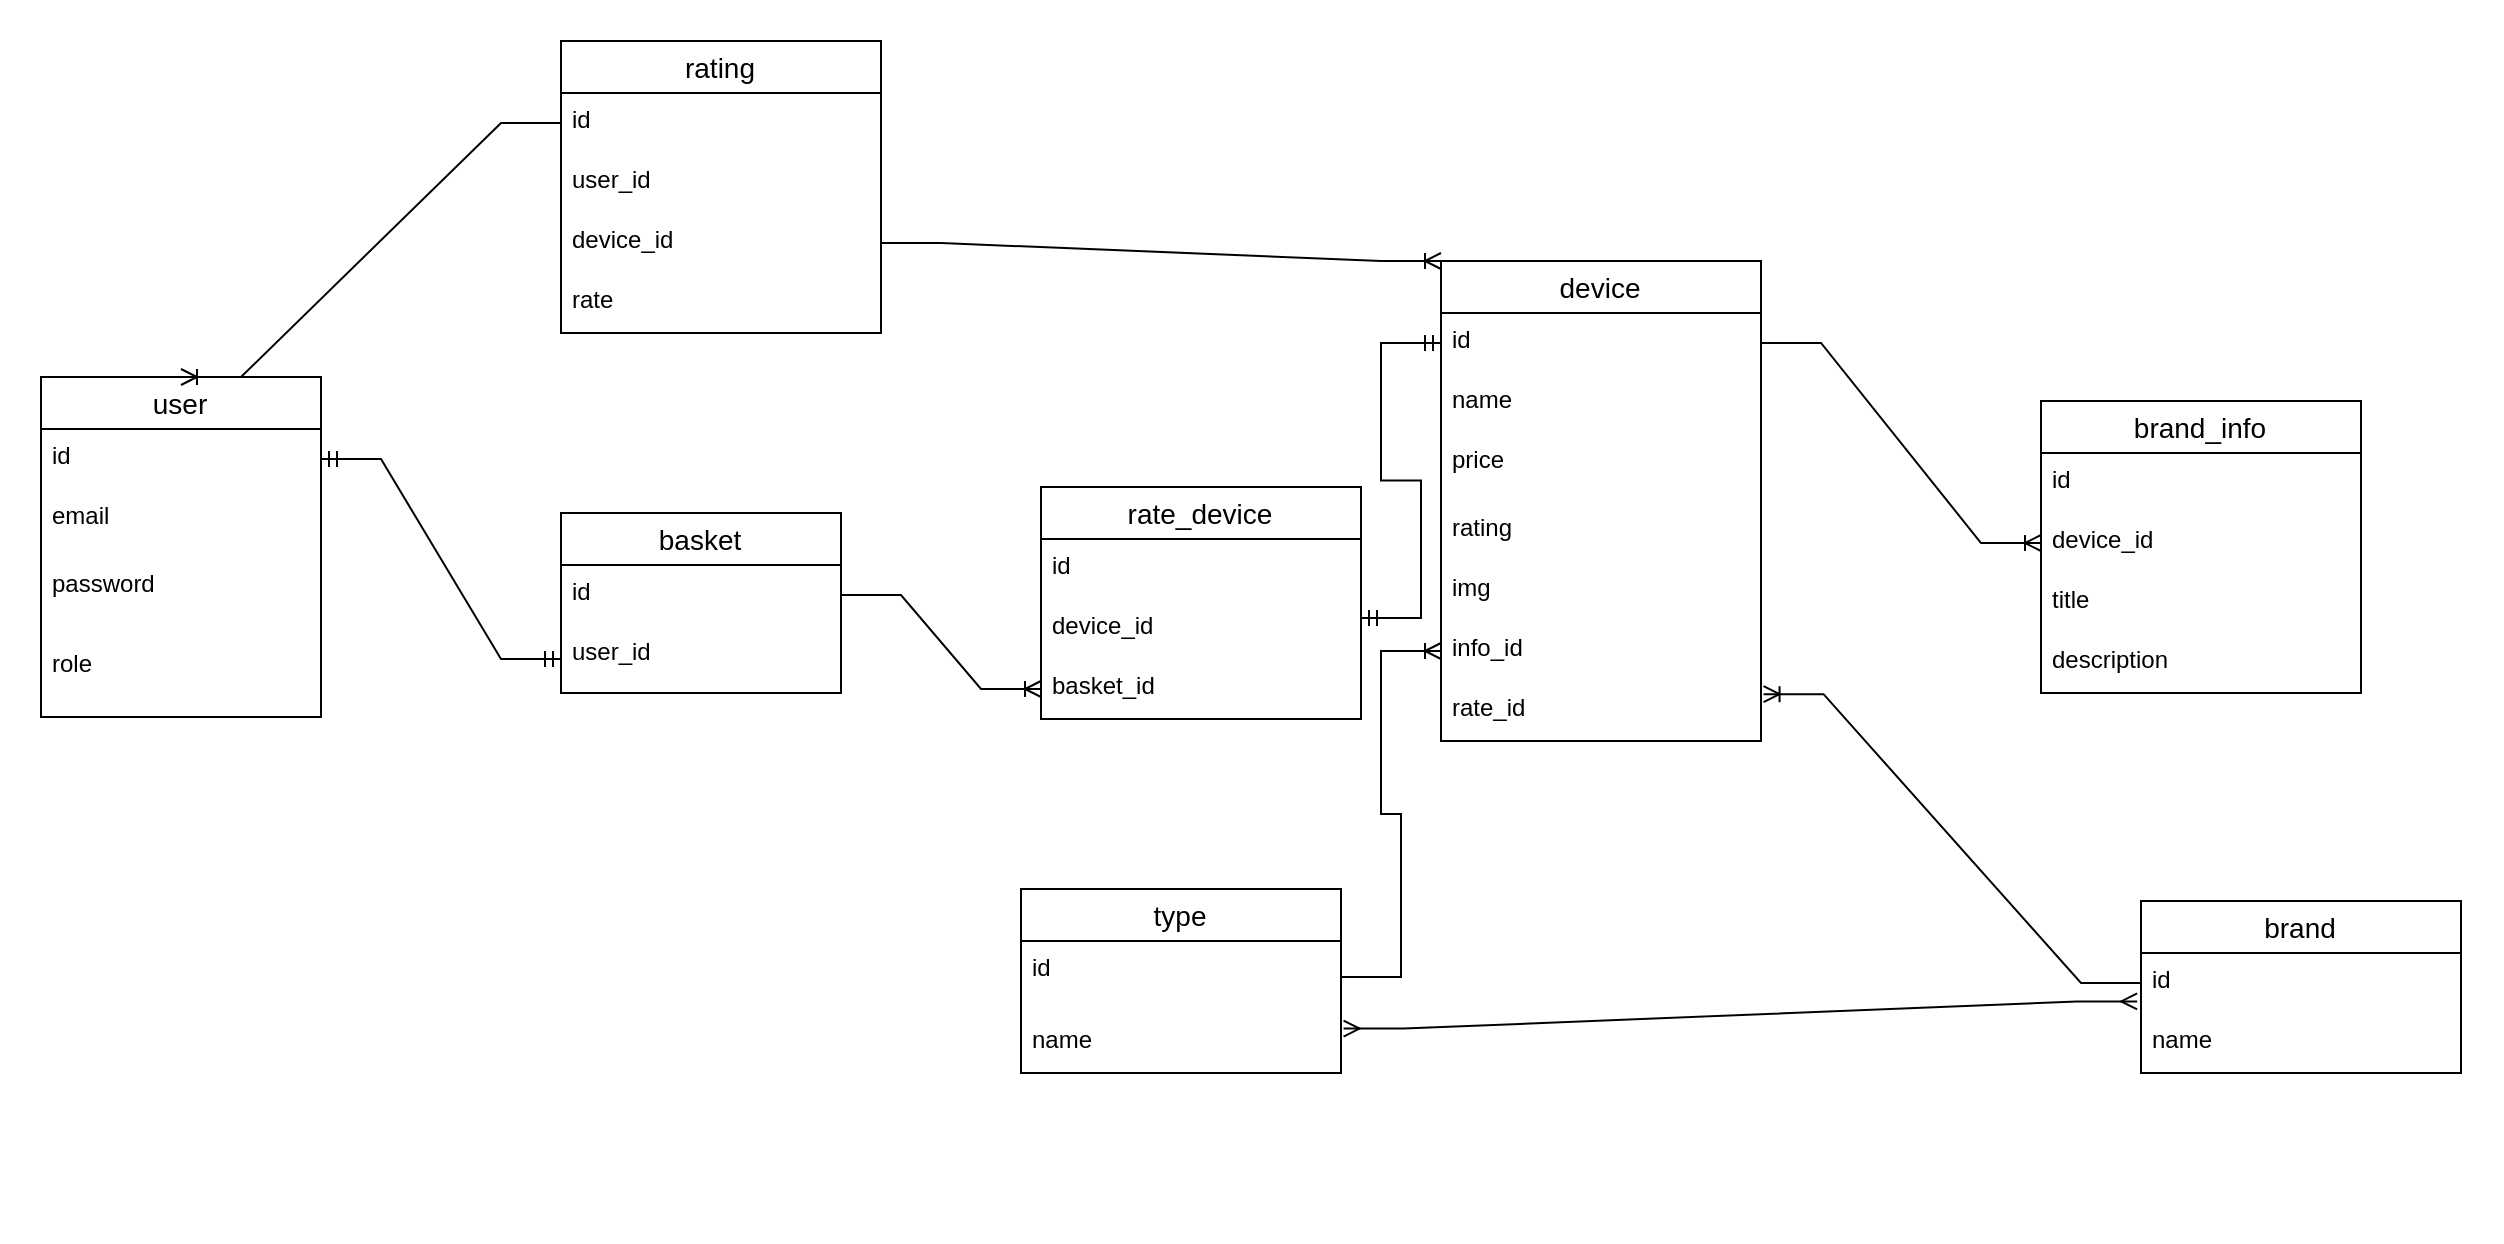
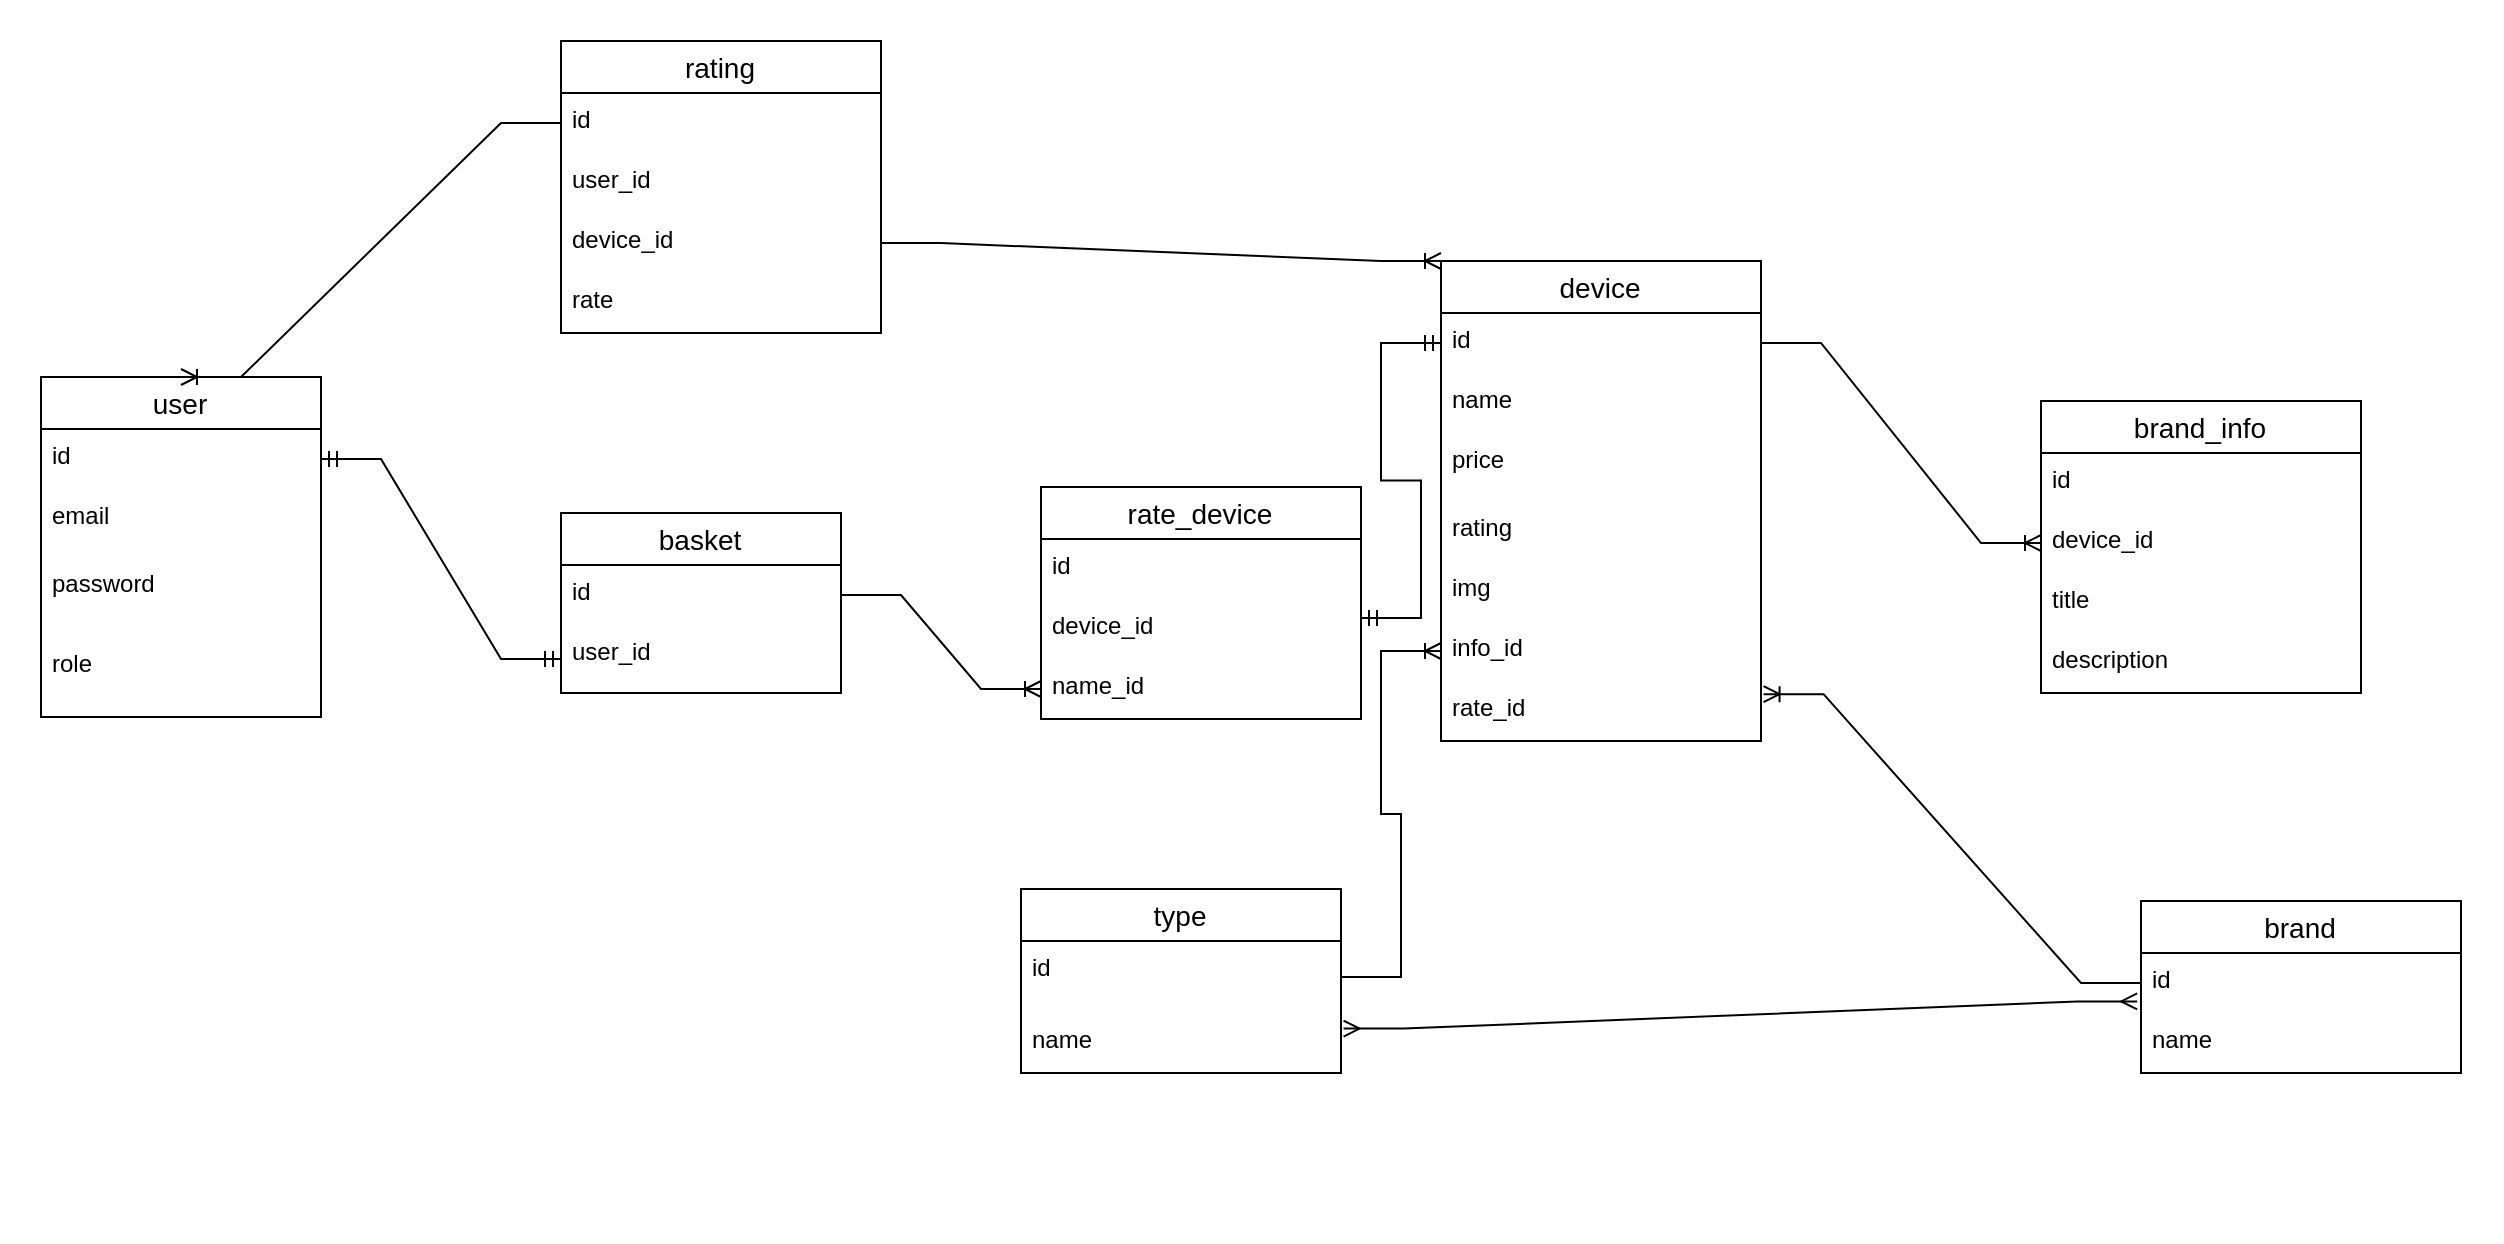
(1110, 687) -> (1097, 687)
